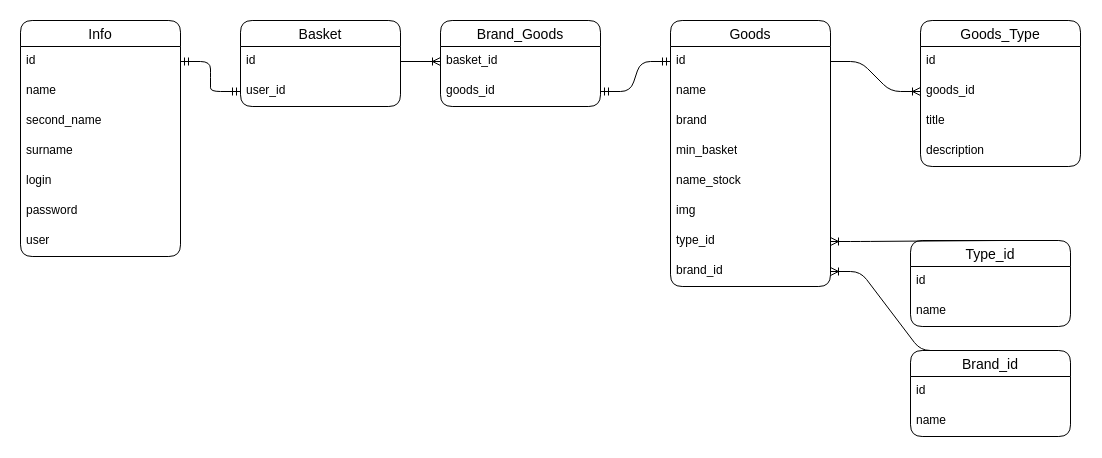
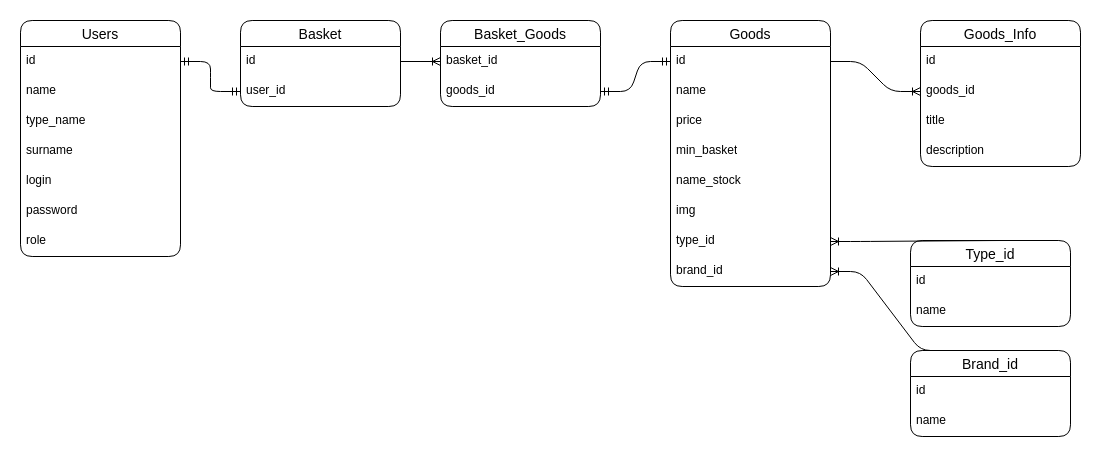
(100, 34) -> (100, 34)
(520, 34) -> (520, 34)
(1000, 34) -> (1000, 34)
(63, 121) -> (57, 121)
(693, 121) -> (692, 121)
(40, 241) -> (38, 241)
